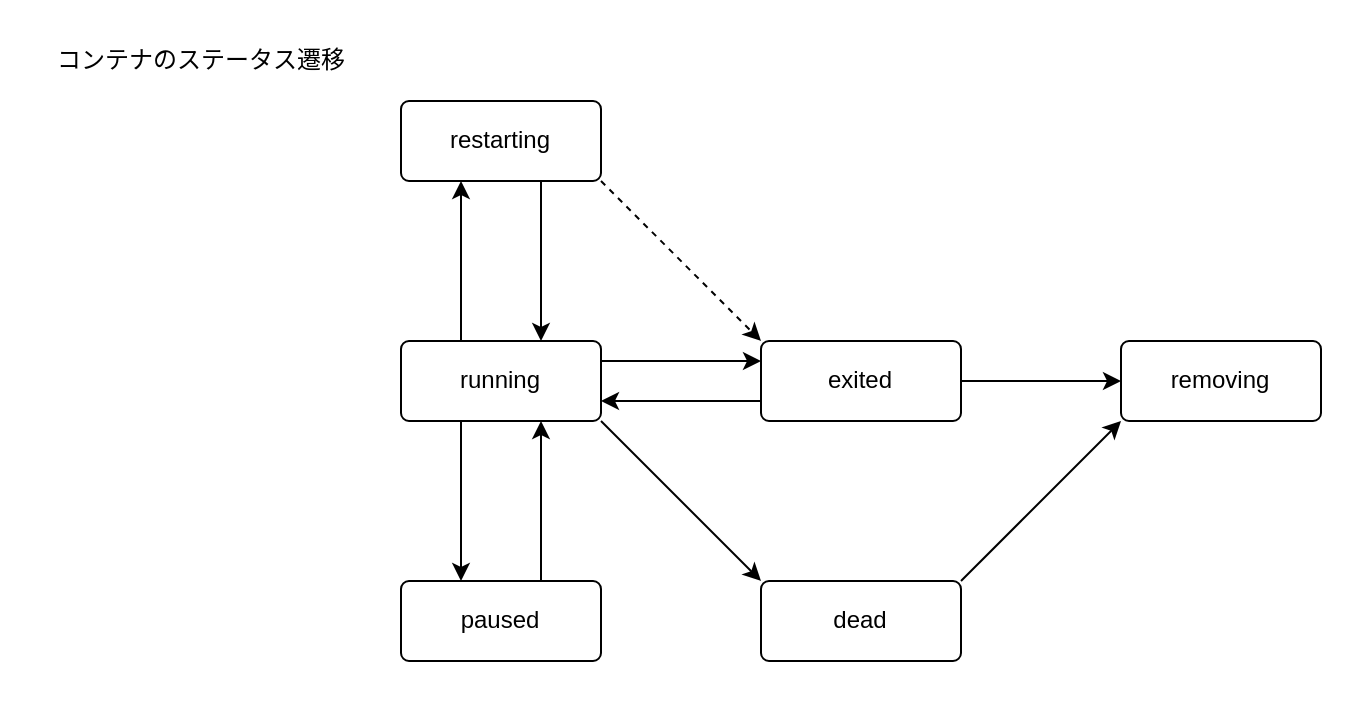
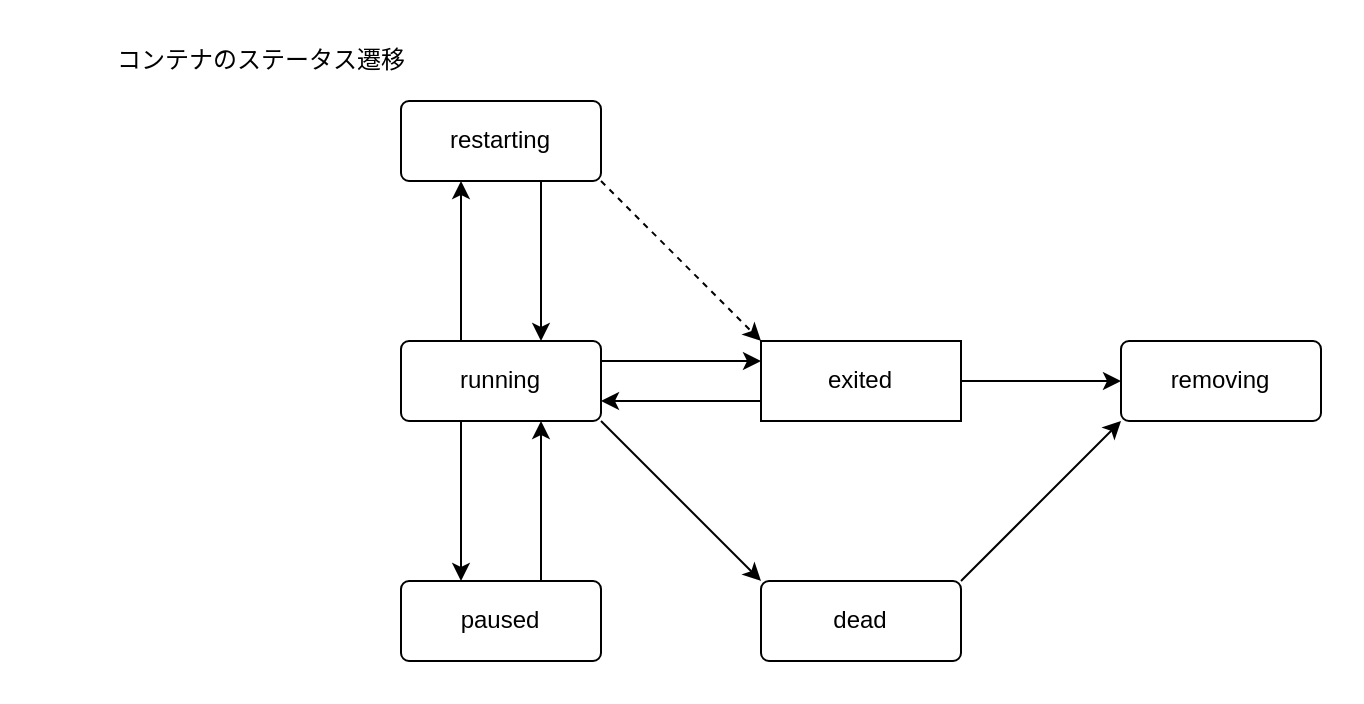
(201, 61) -> (261, 61)
(861, 381) -> (861, 381)
